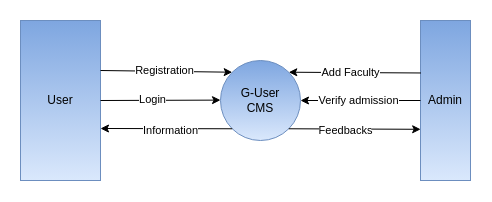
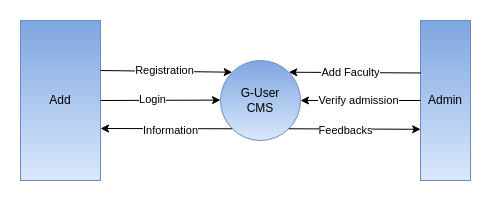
(61, 101) -> (61, 101)
